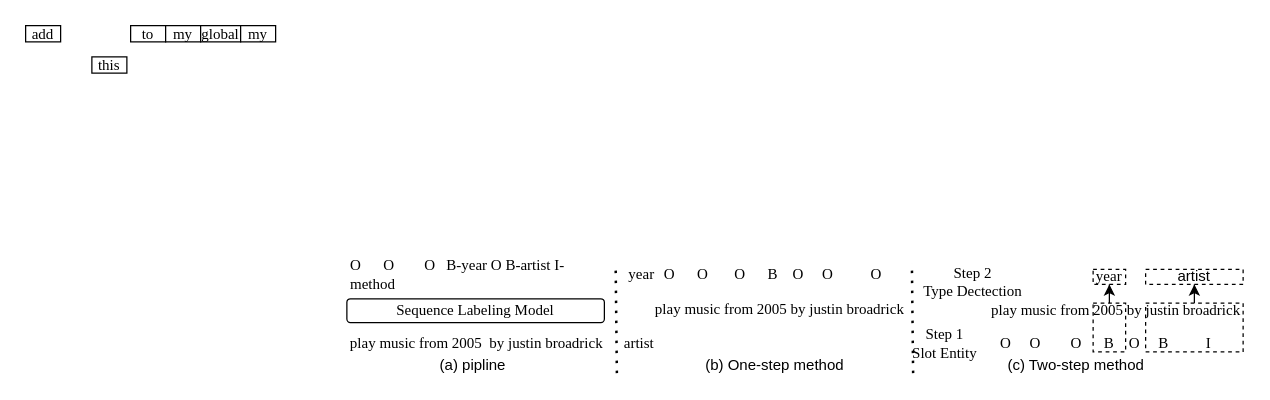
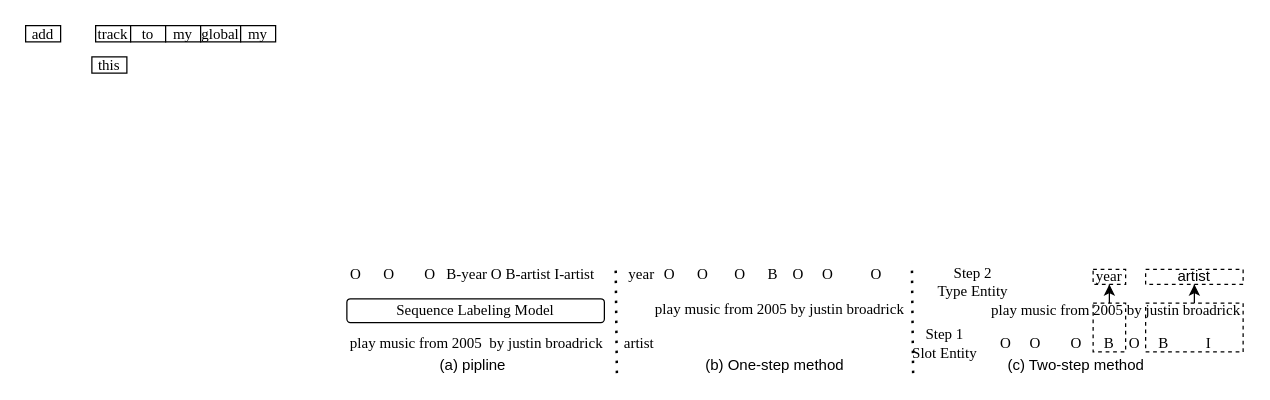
none -> (113, 34)
(479, 274) -> (479, 274)
(973, 282) -> (973, 282)
